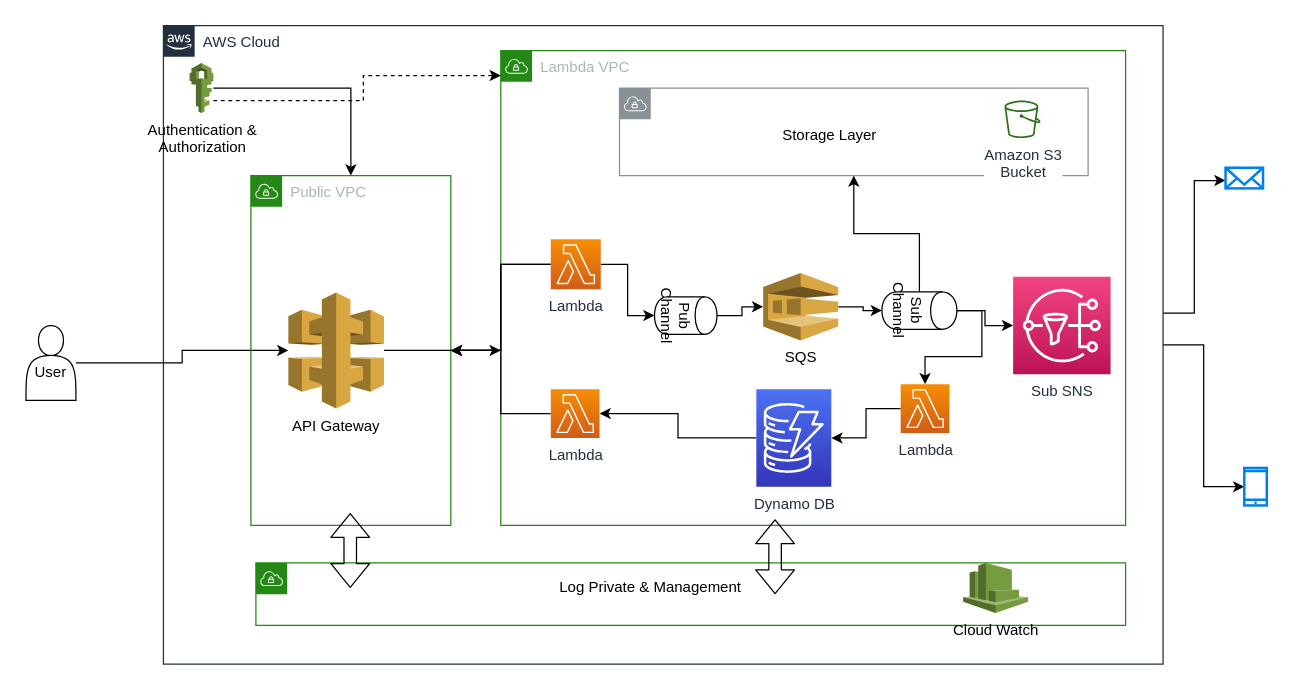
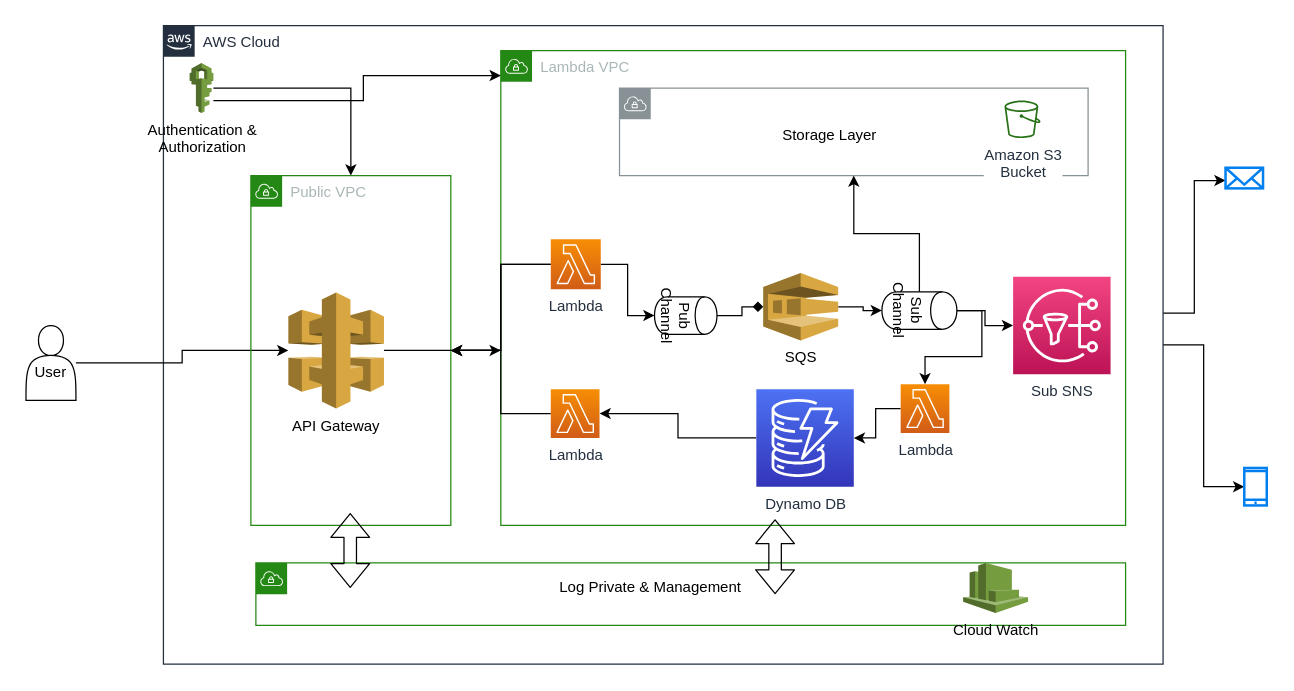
(363, 100) -> (363, 100)
(753, 307) -> (752, 307)
(794, 438) -> (805, 438)
